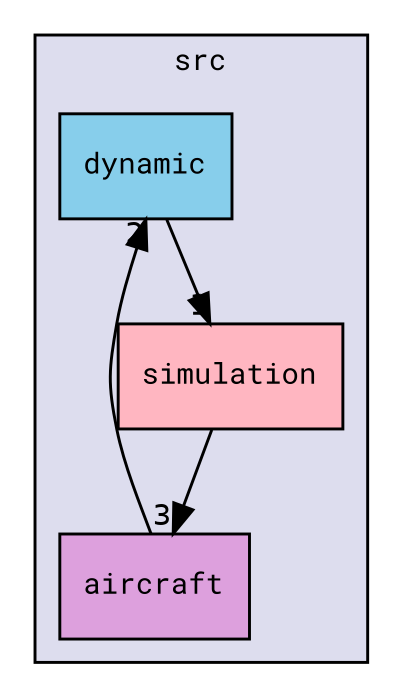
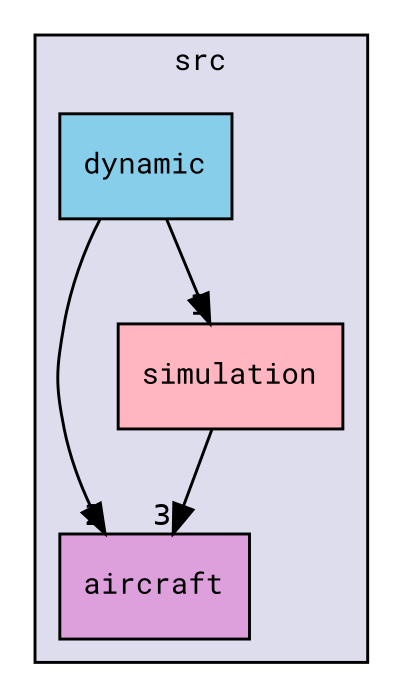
(111, 392) -> (59, 363)
